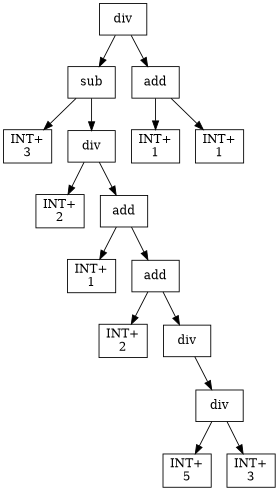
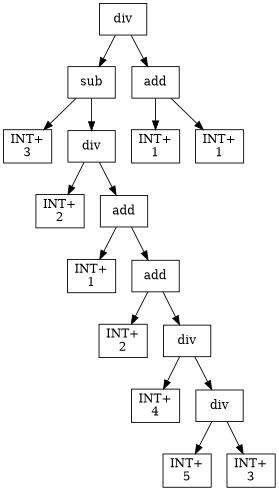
none -> (156, 406)
